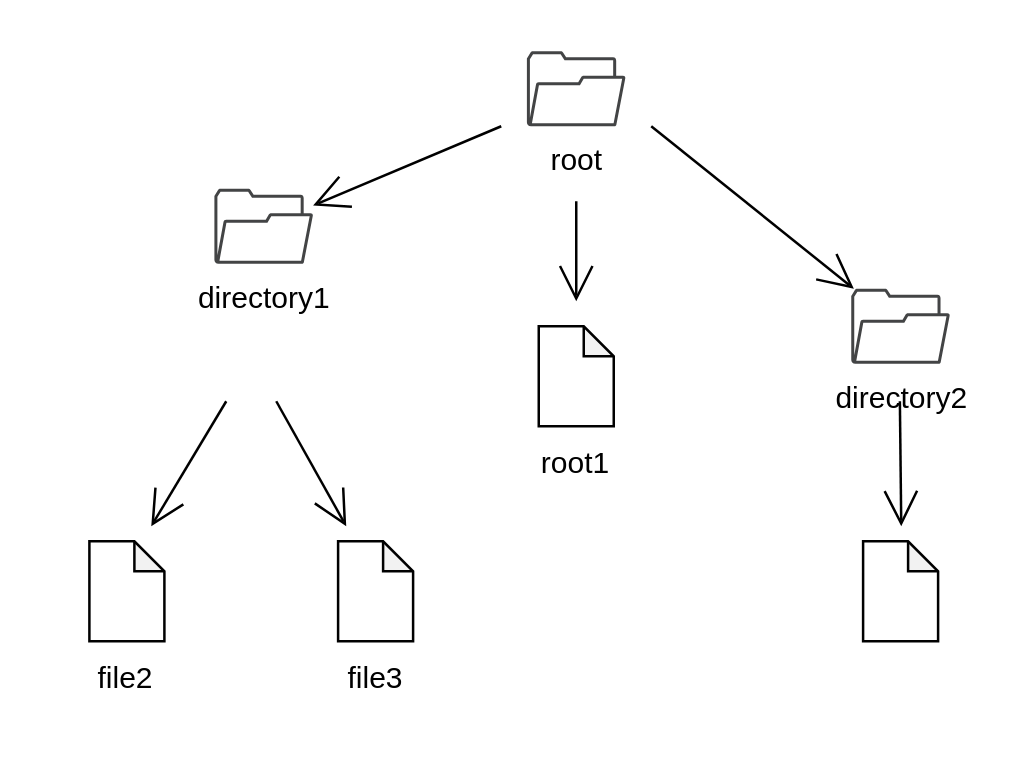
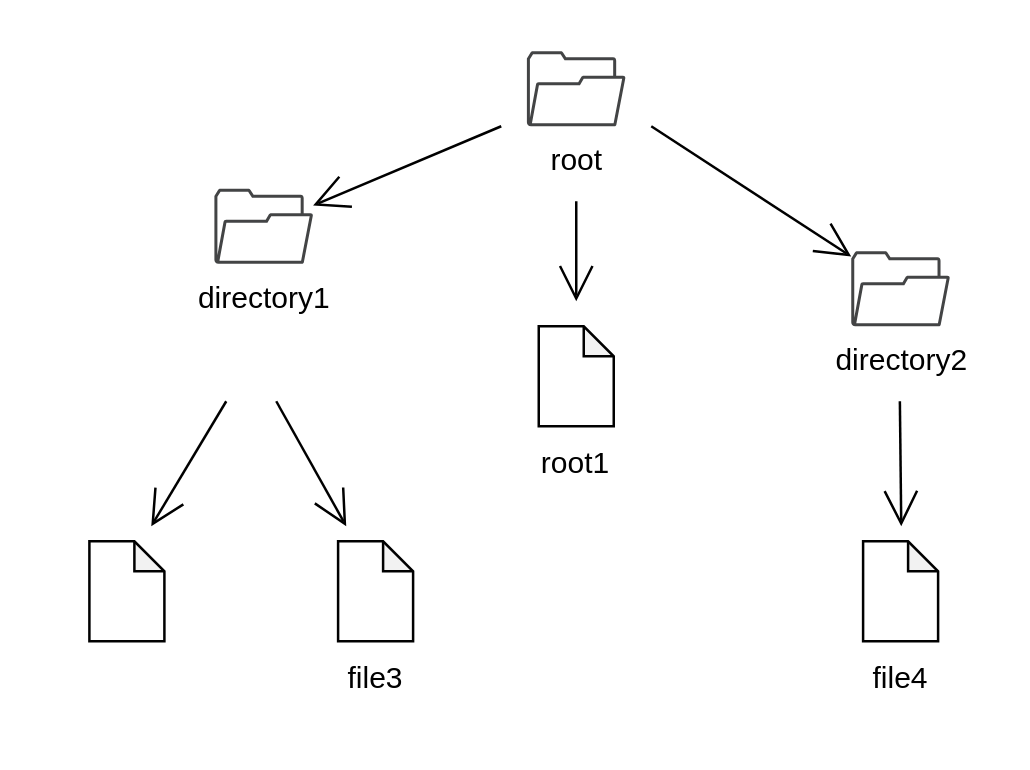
(901, 326) -> (901, 289)
(127, 679) -> none
none -> (901, 679)
